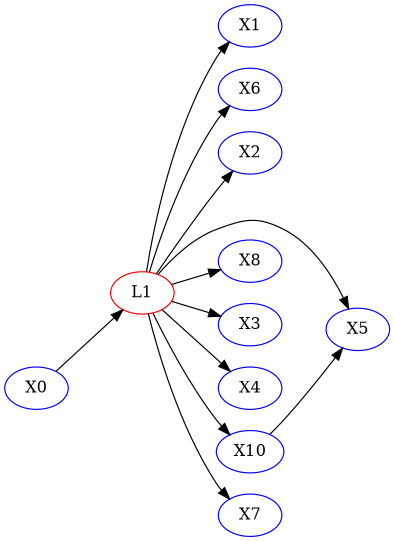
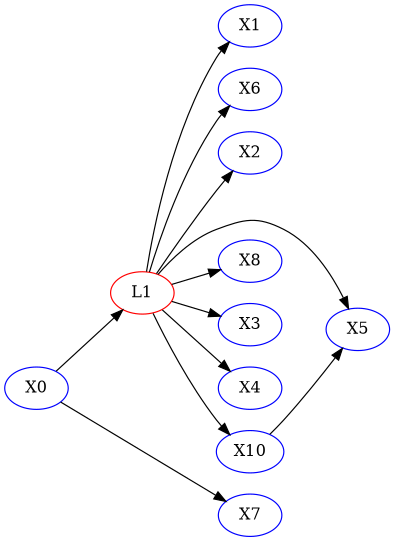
(177, 405) -> (138, 449)
